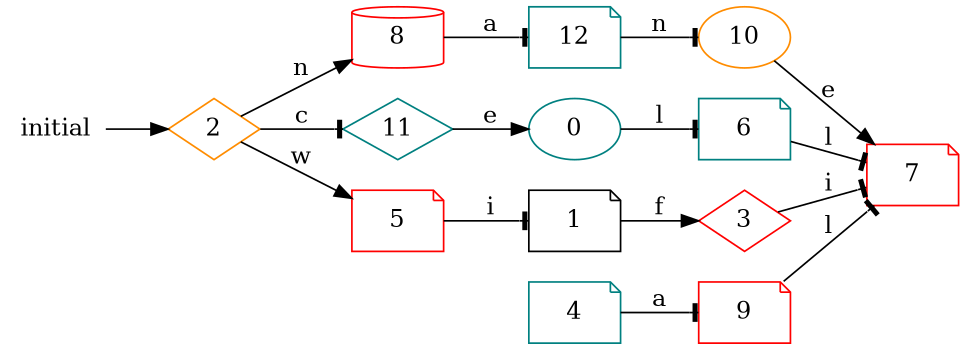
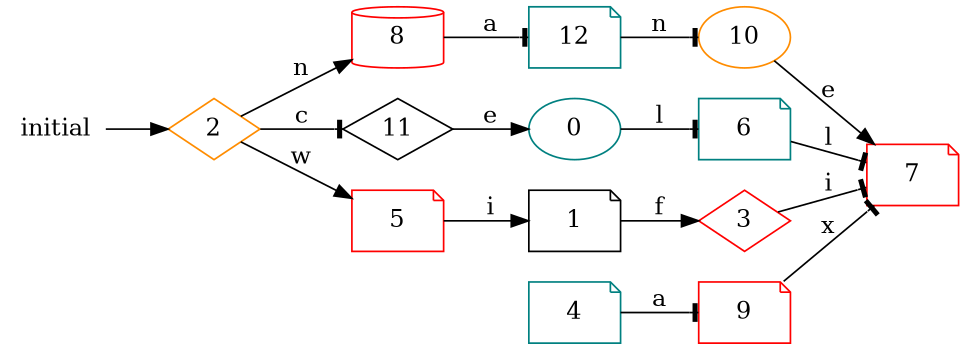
(398, 129) -> (398, 129)
(482, 221) -> (482, 221)
(829, 227) -> (829, 227)
